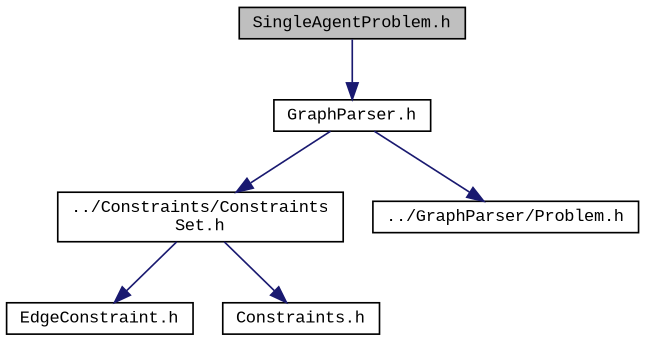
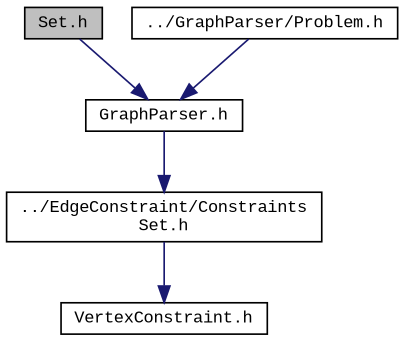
(352, 23) -> (64, 23)
(422, 162) -> (221, 64)
(200, 217) -> (164, 217)
(100, 318) -> none
(301, 318) -> (164, 318)
